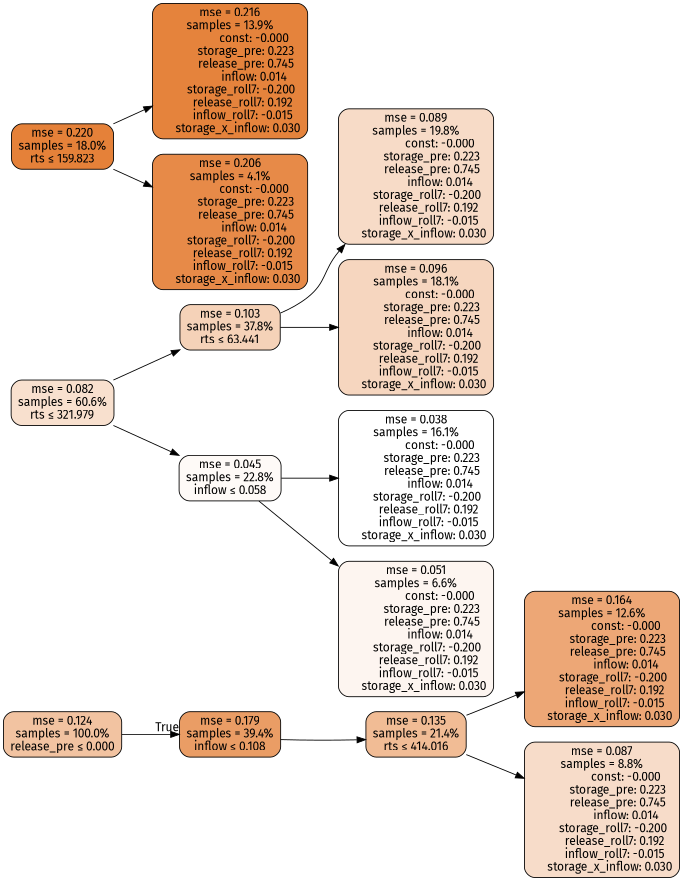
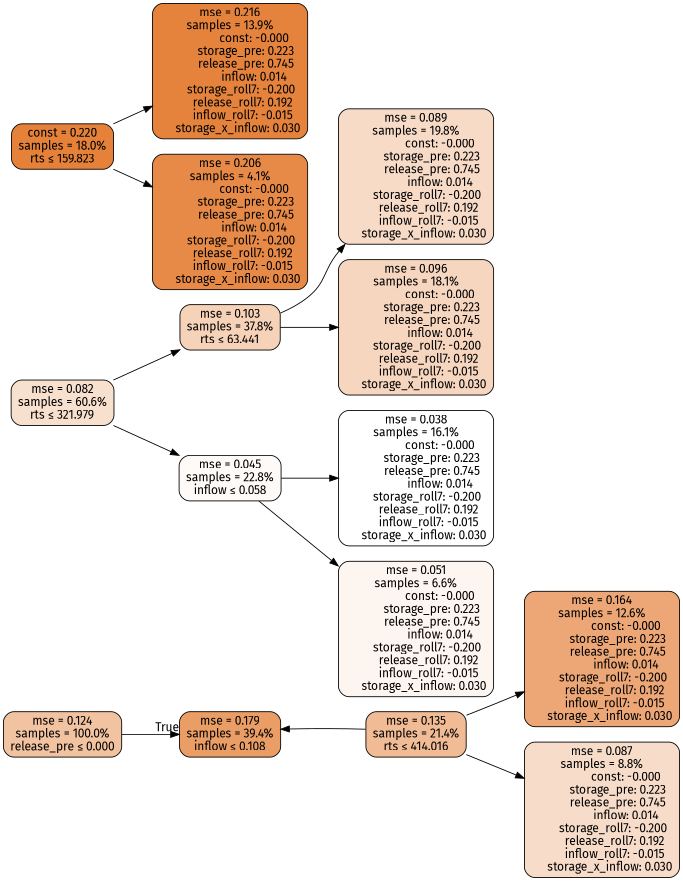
(63, 147) -> (63, 147)
(319, 740) -> (328, 729)
